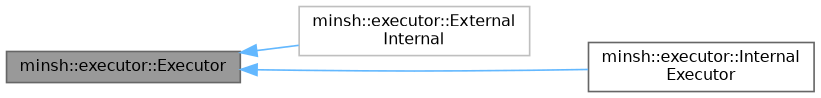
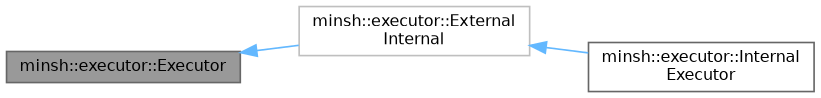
(423, 71) -> (567, 50)
